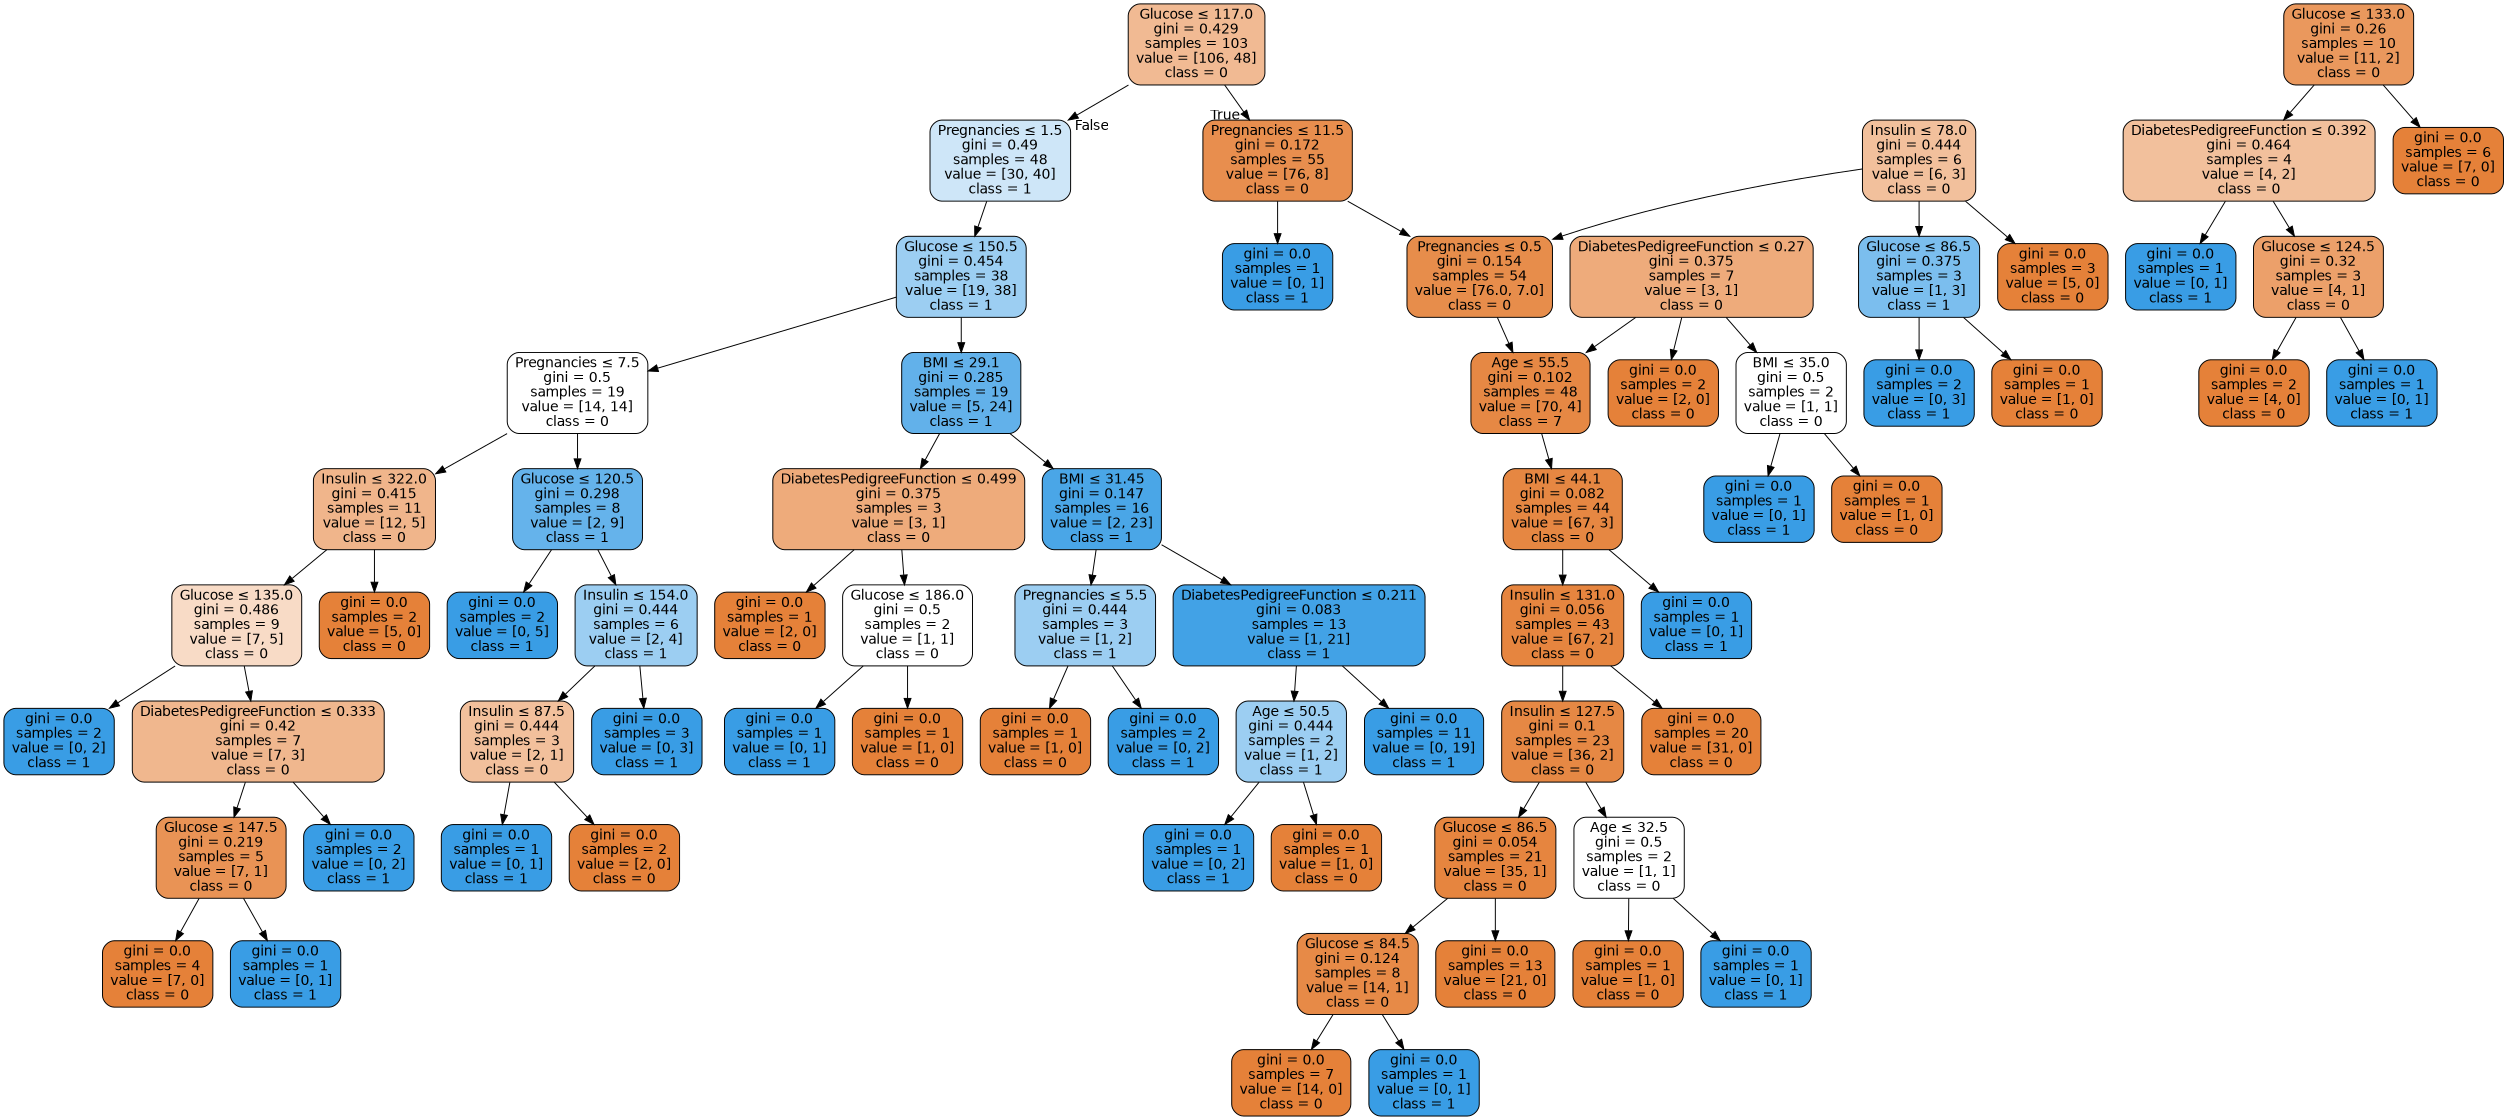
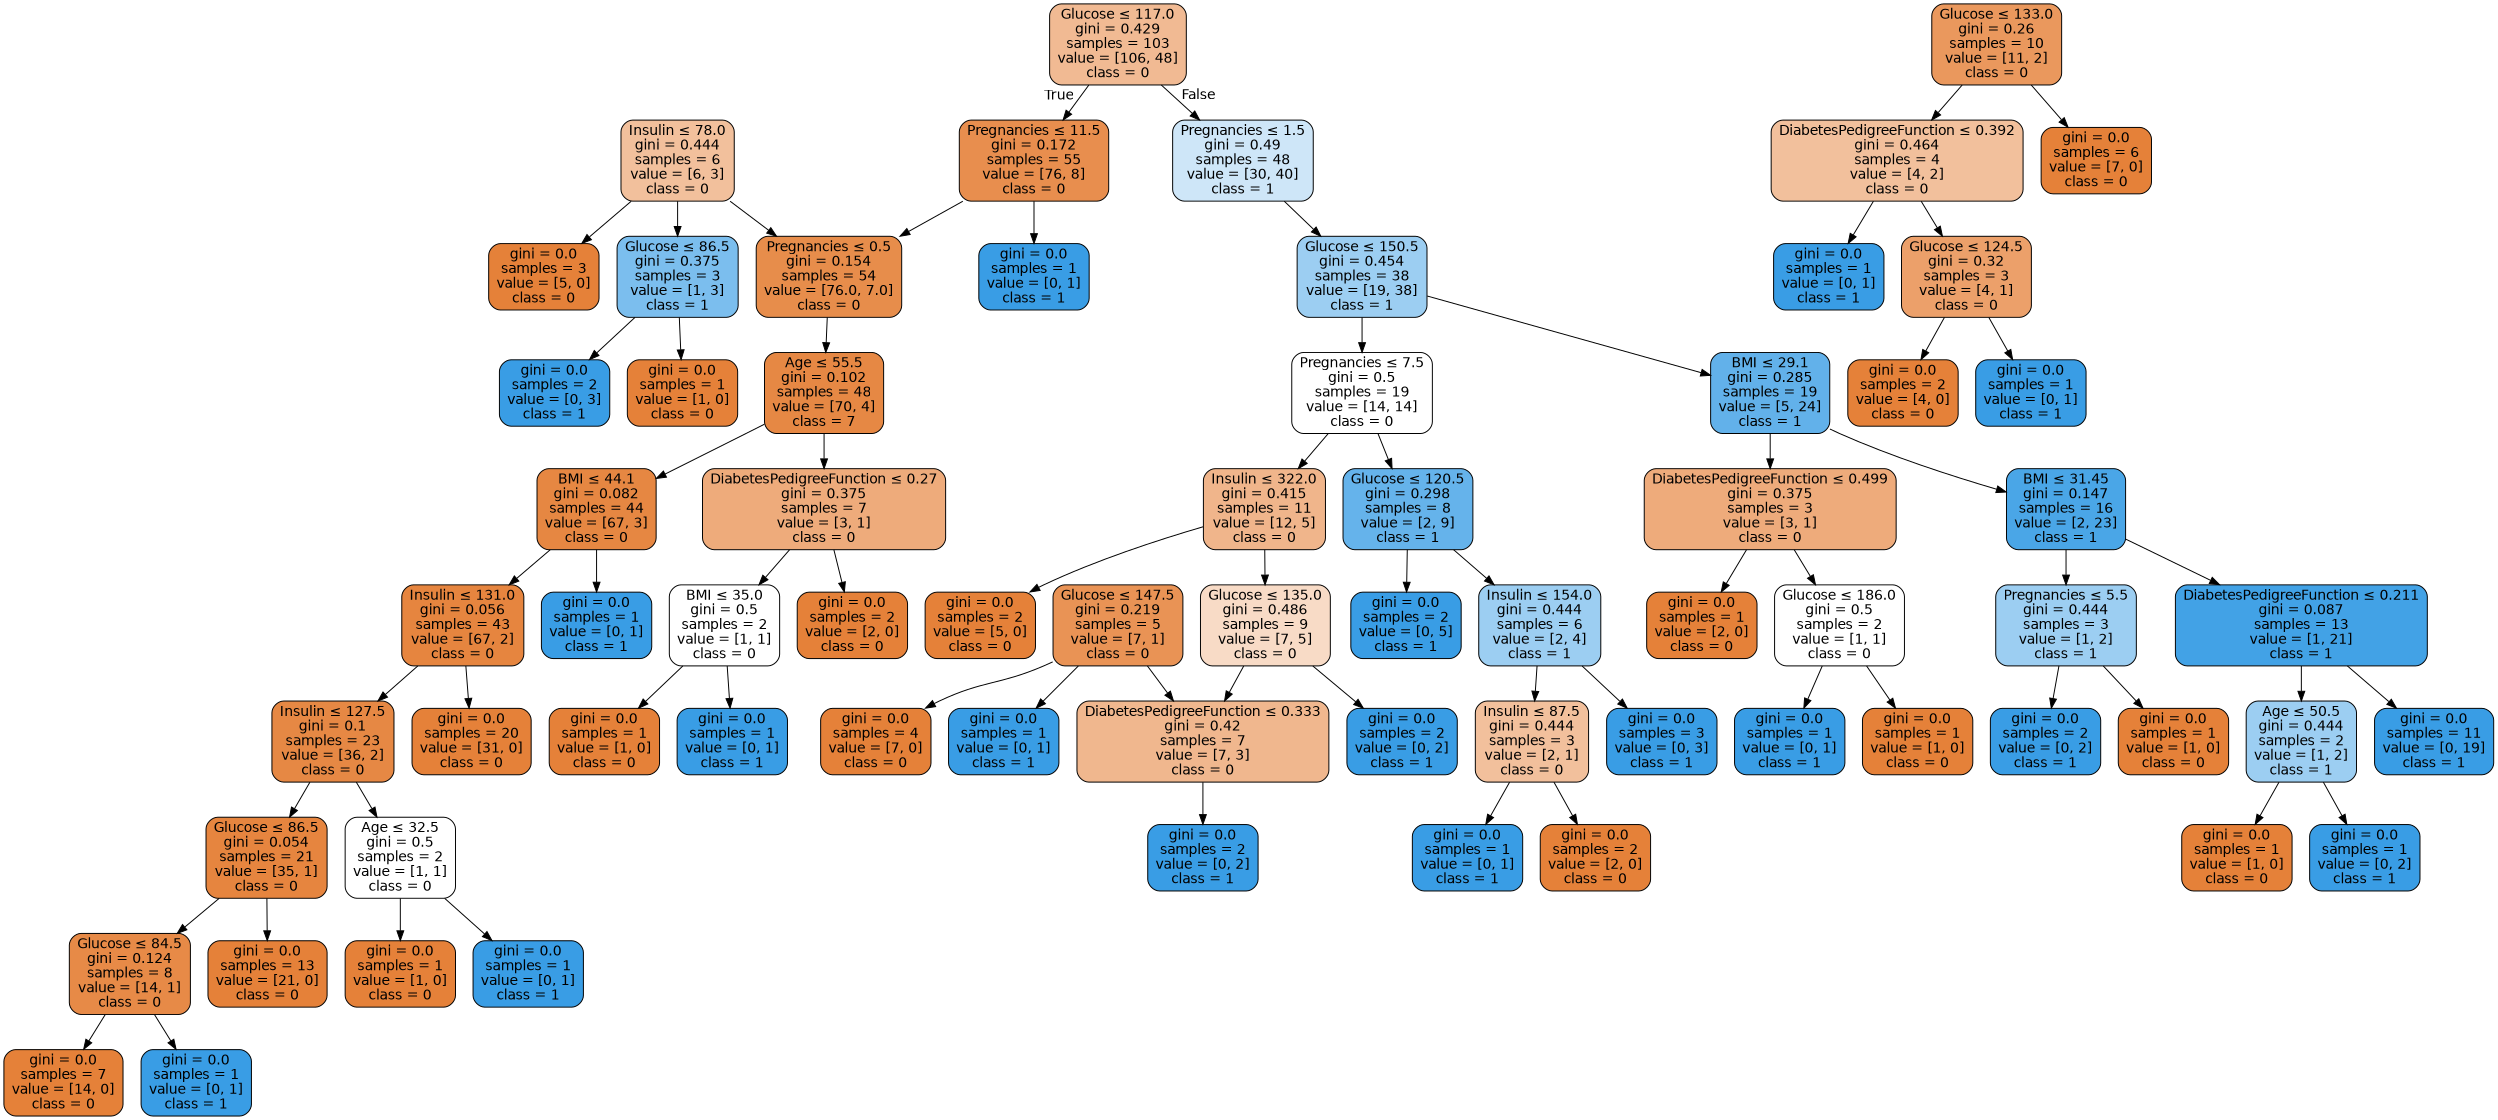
(1615, 332) -> (824, 446)
(1299, 610) -> (2301, 610)
(241, 795) -> (1158, 680)
